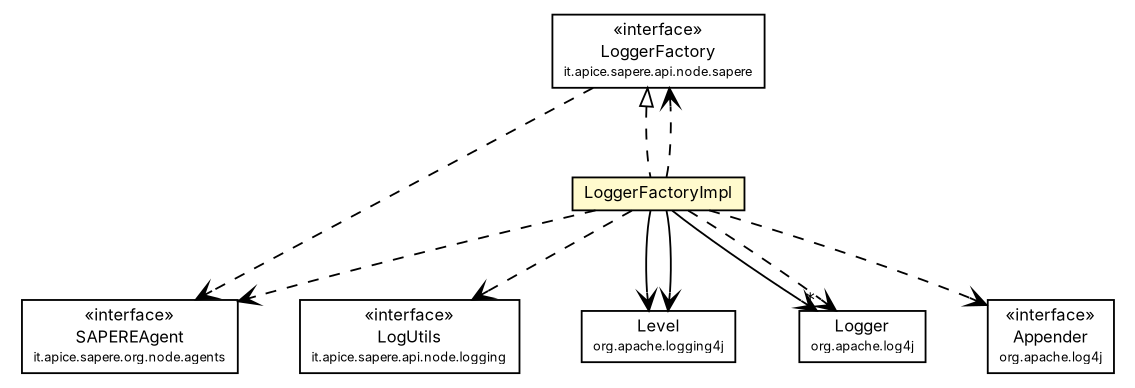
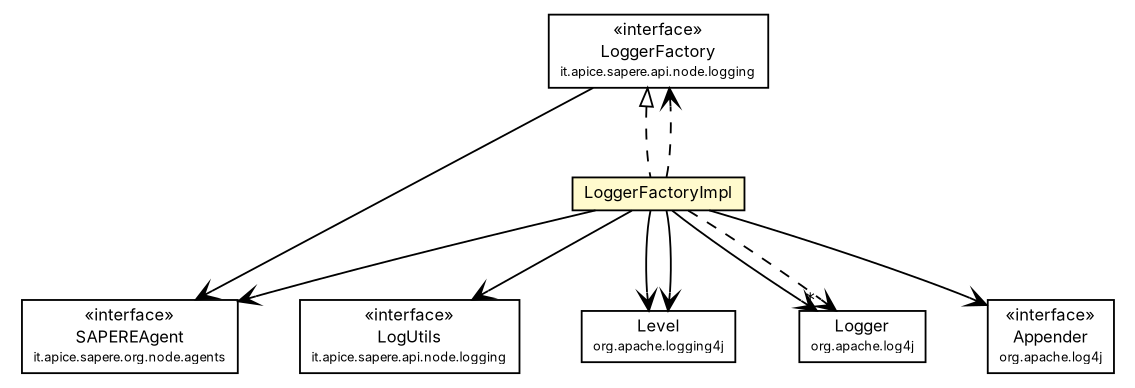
(658, 72) -> (658, 72)
(403, 189) -> (403, 189)
(560, 251) -> (560, 251)
(840, 251) -> (840, 251)
(425, 252) -> (425, 252)
